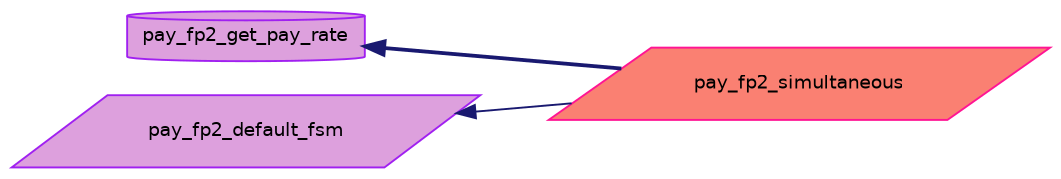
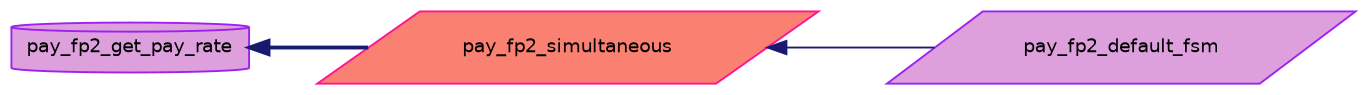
(524, 107) -> (861, 48)
